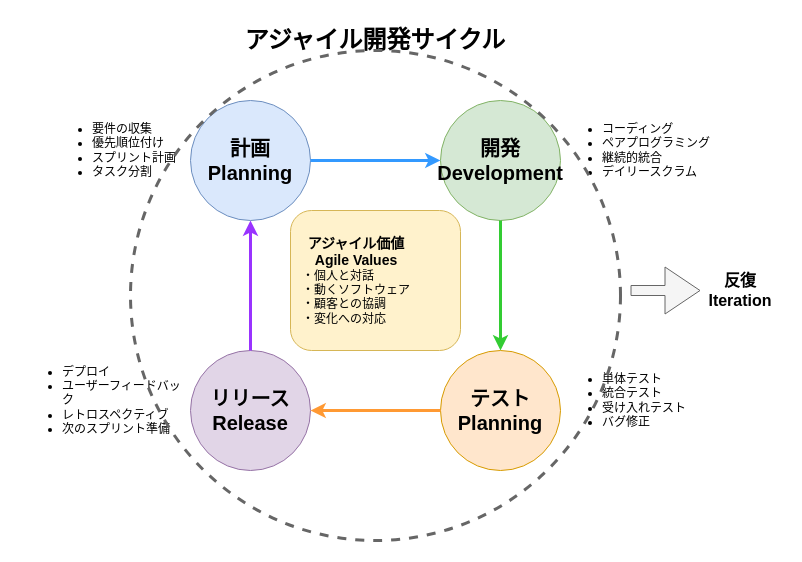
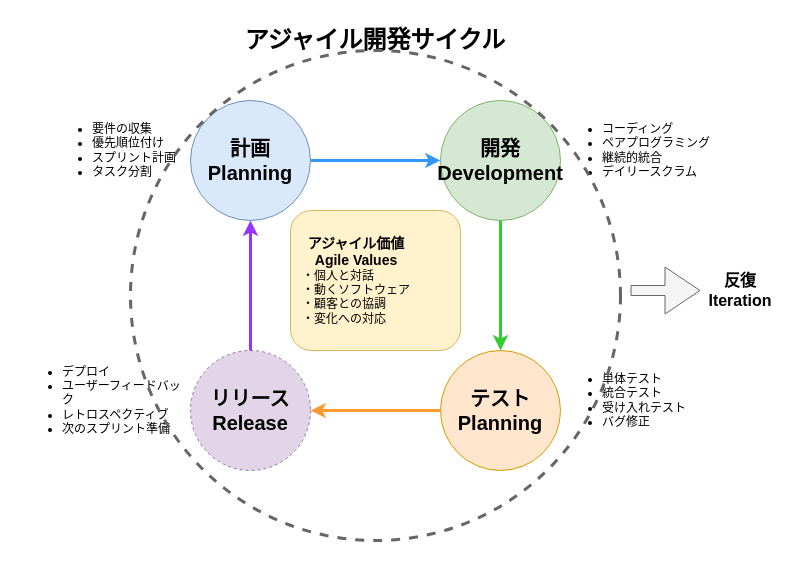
(251, 411) -> (251, 411)
